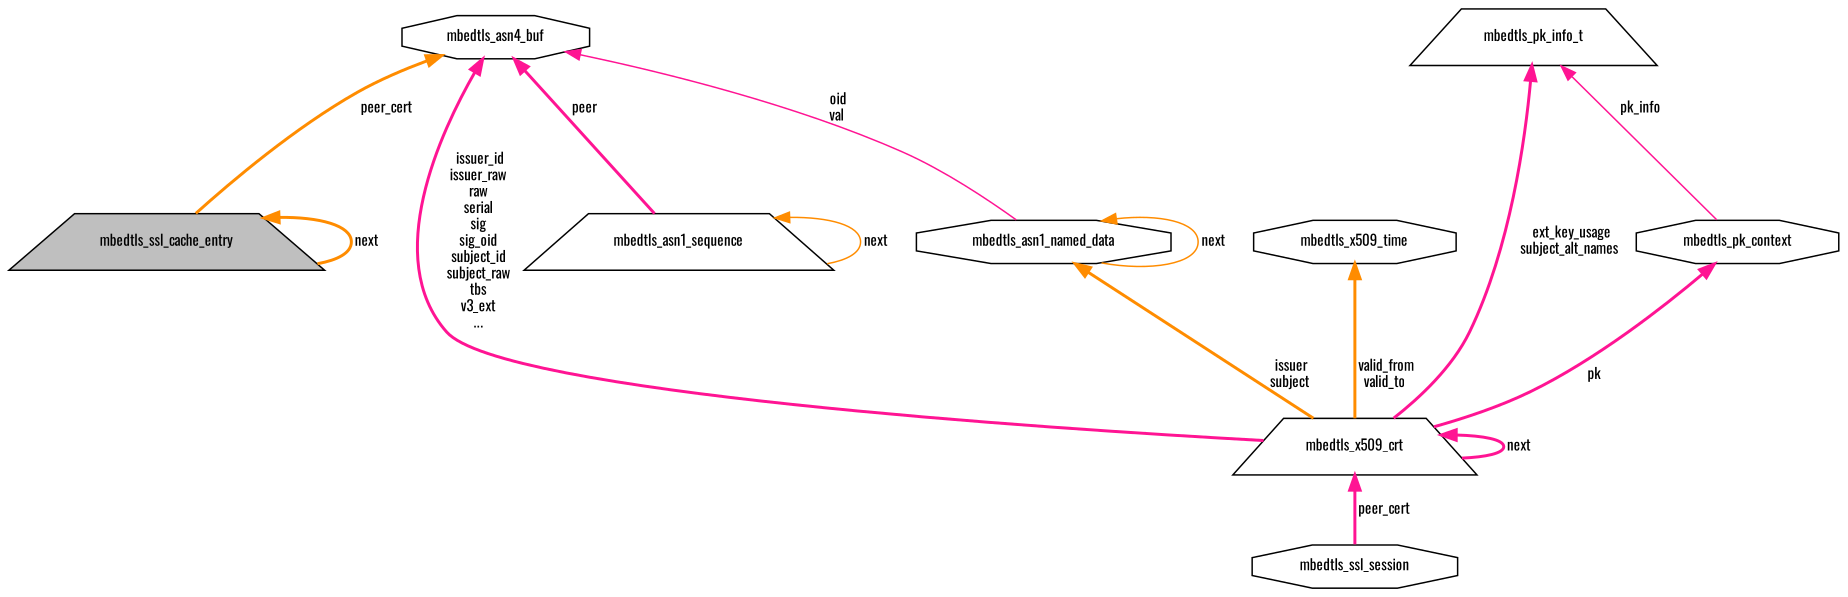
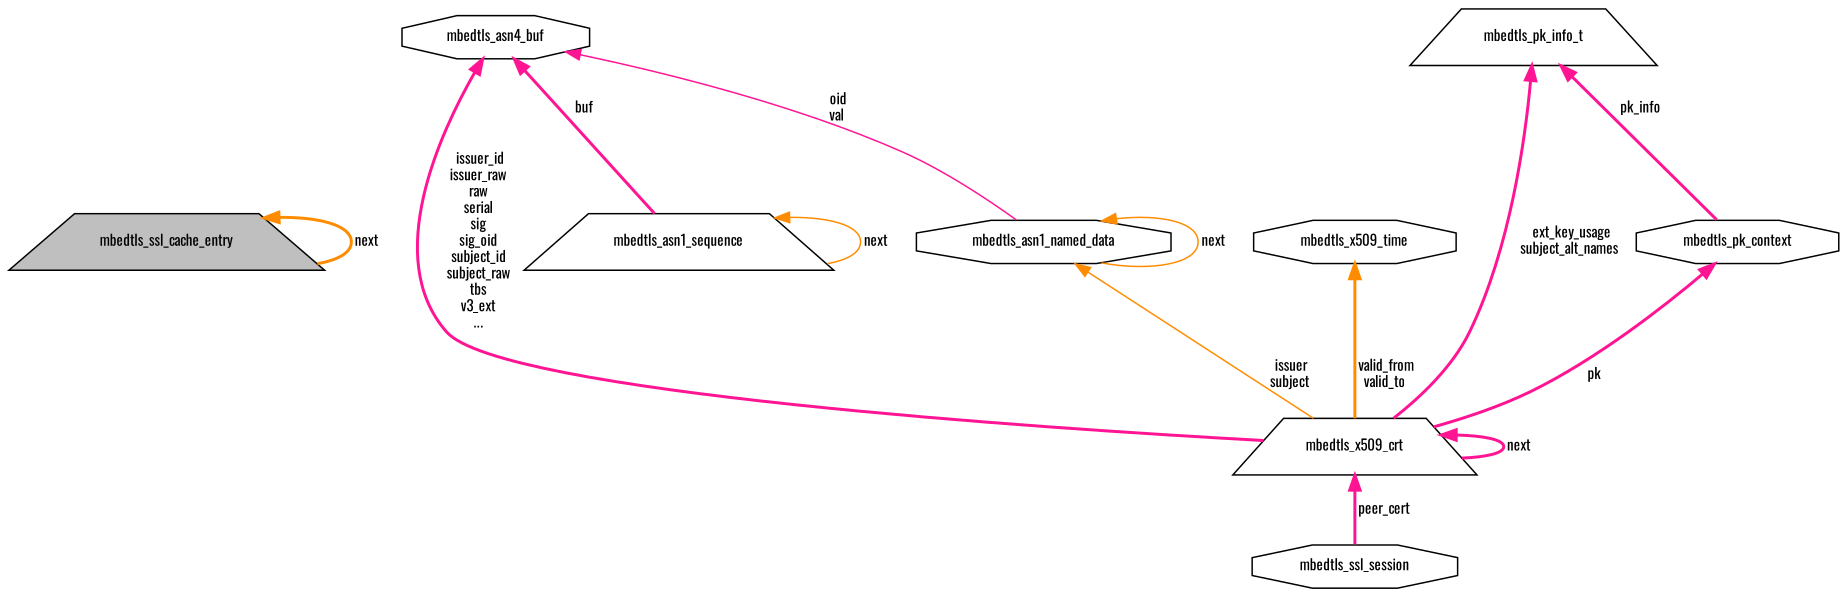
(583, 109) -> (583, 109)
(304, 126) -> none
(1644, 148) -> (1644, 148)
(1201, 345) -> (1201, 345)
